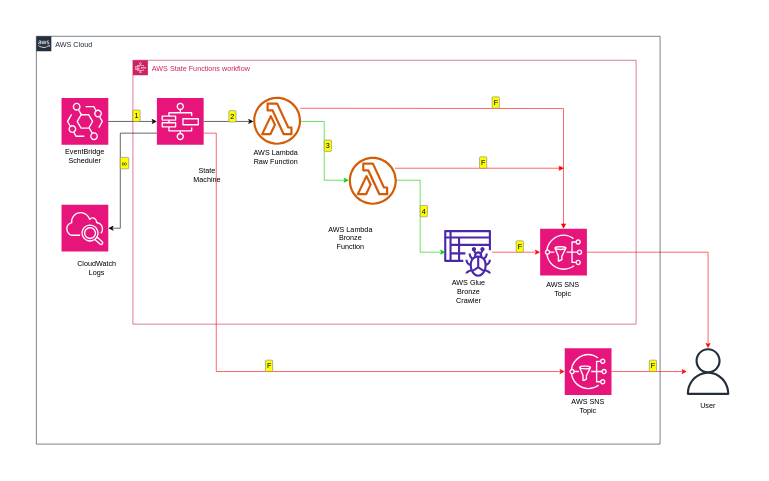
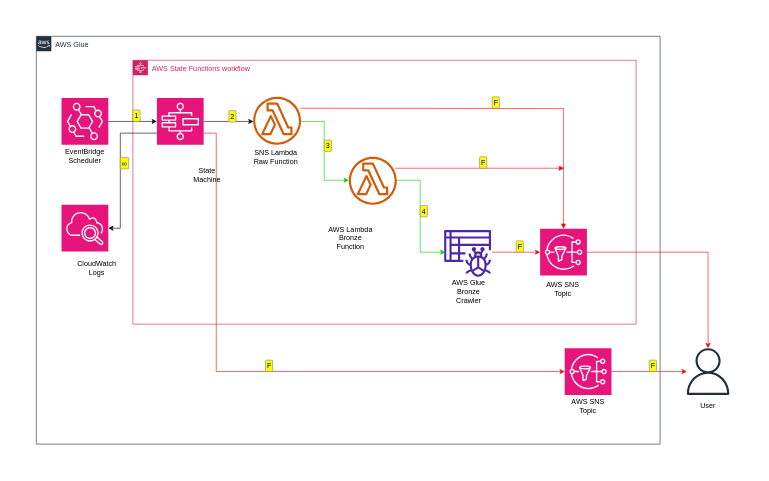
(72, 45) -> (70, 45)
(276, 157) -> (276, 157)
